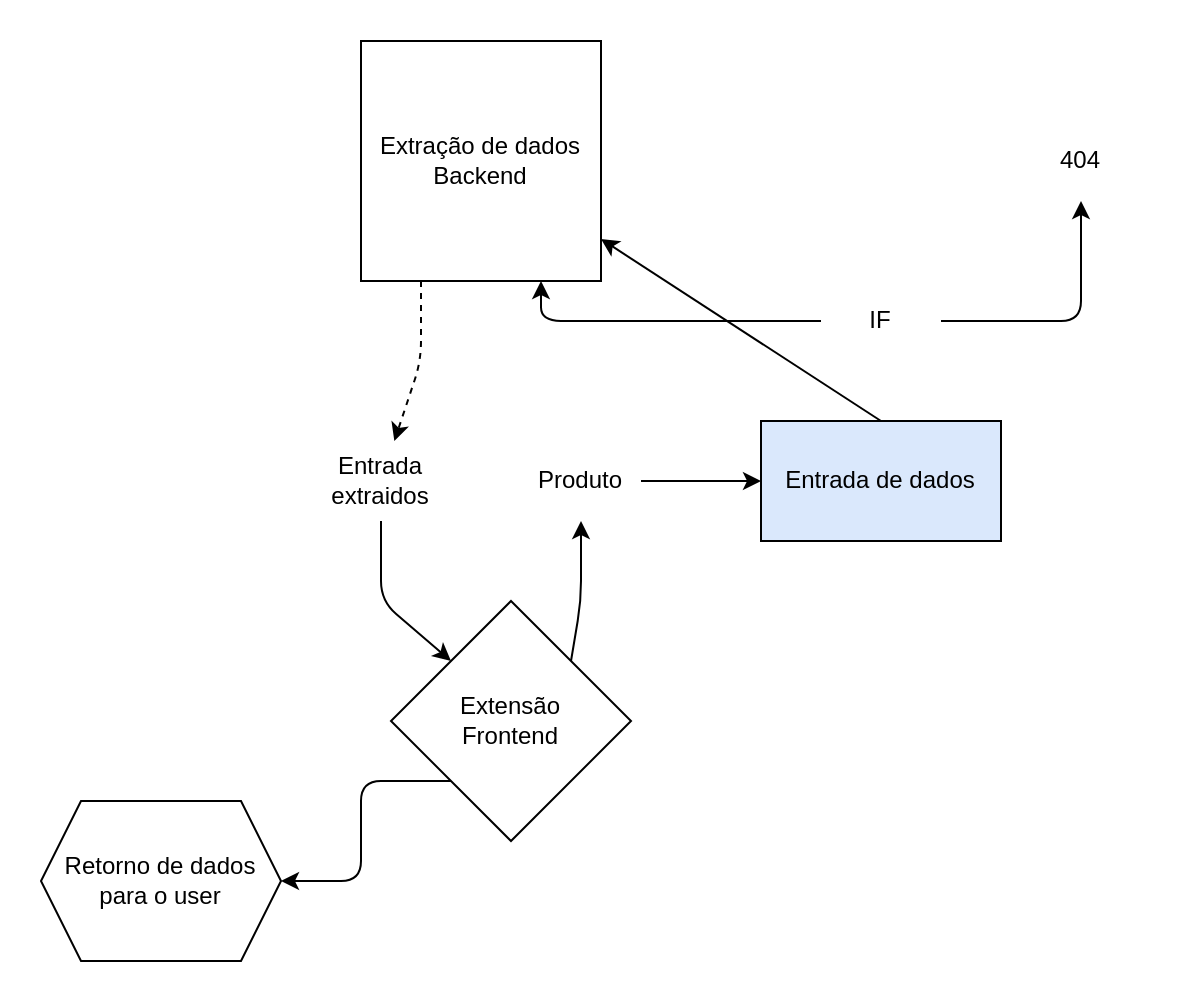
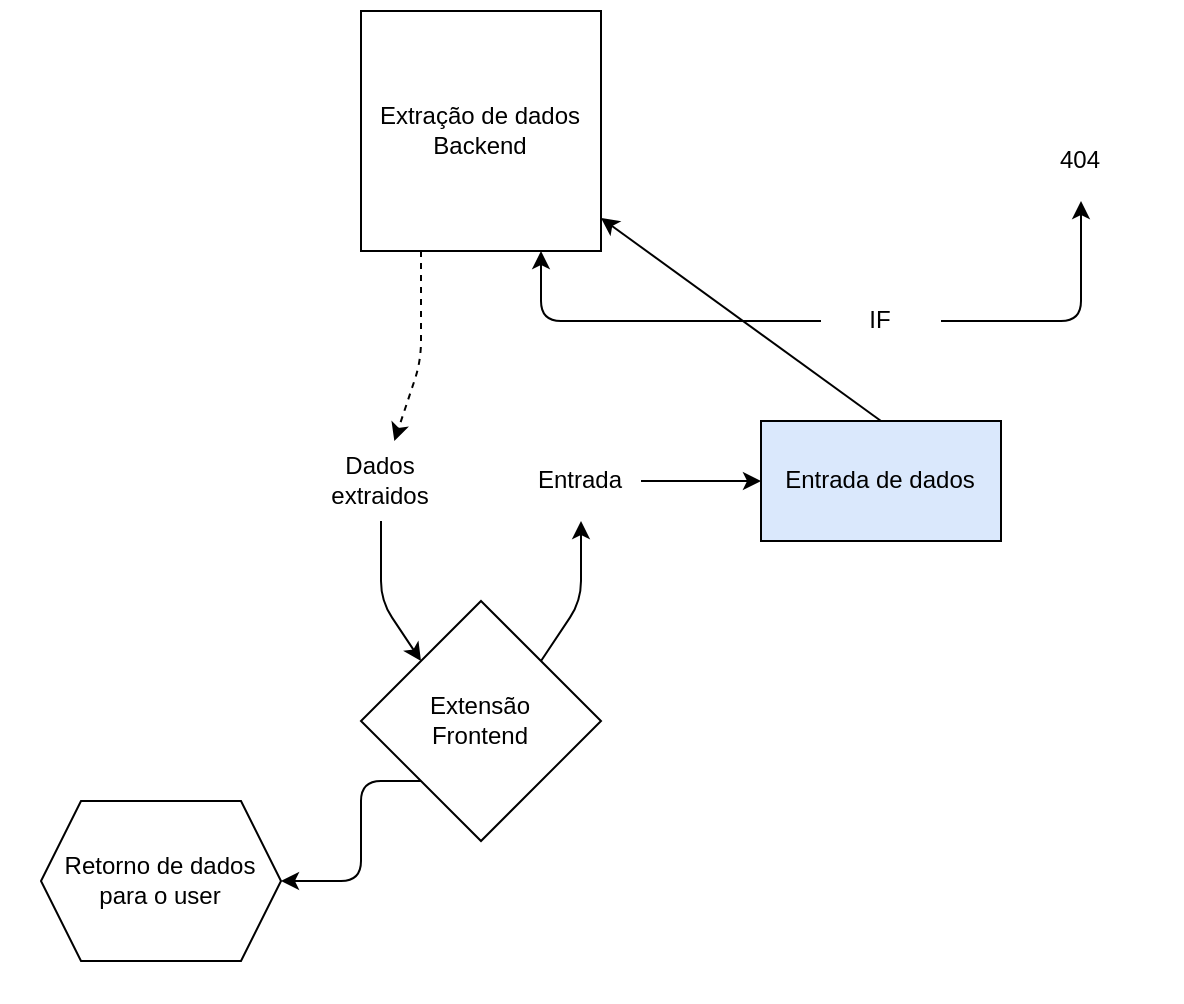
(481, 161) -> (481, 131)
(381, 481) -> (381, 481)
(581, 481) -> (581, 481)
(511, 721) -> (481, 721)
